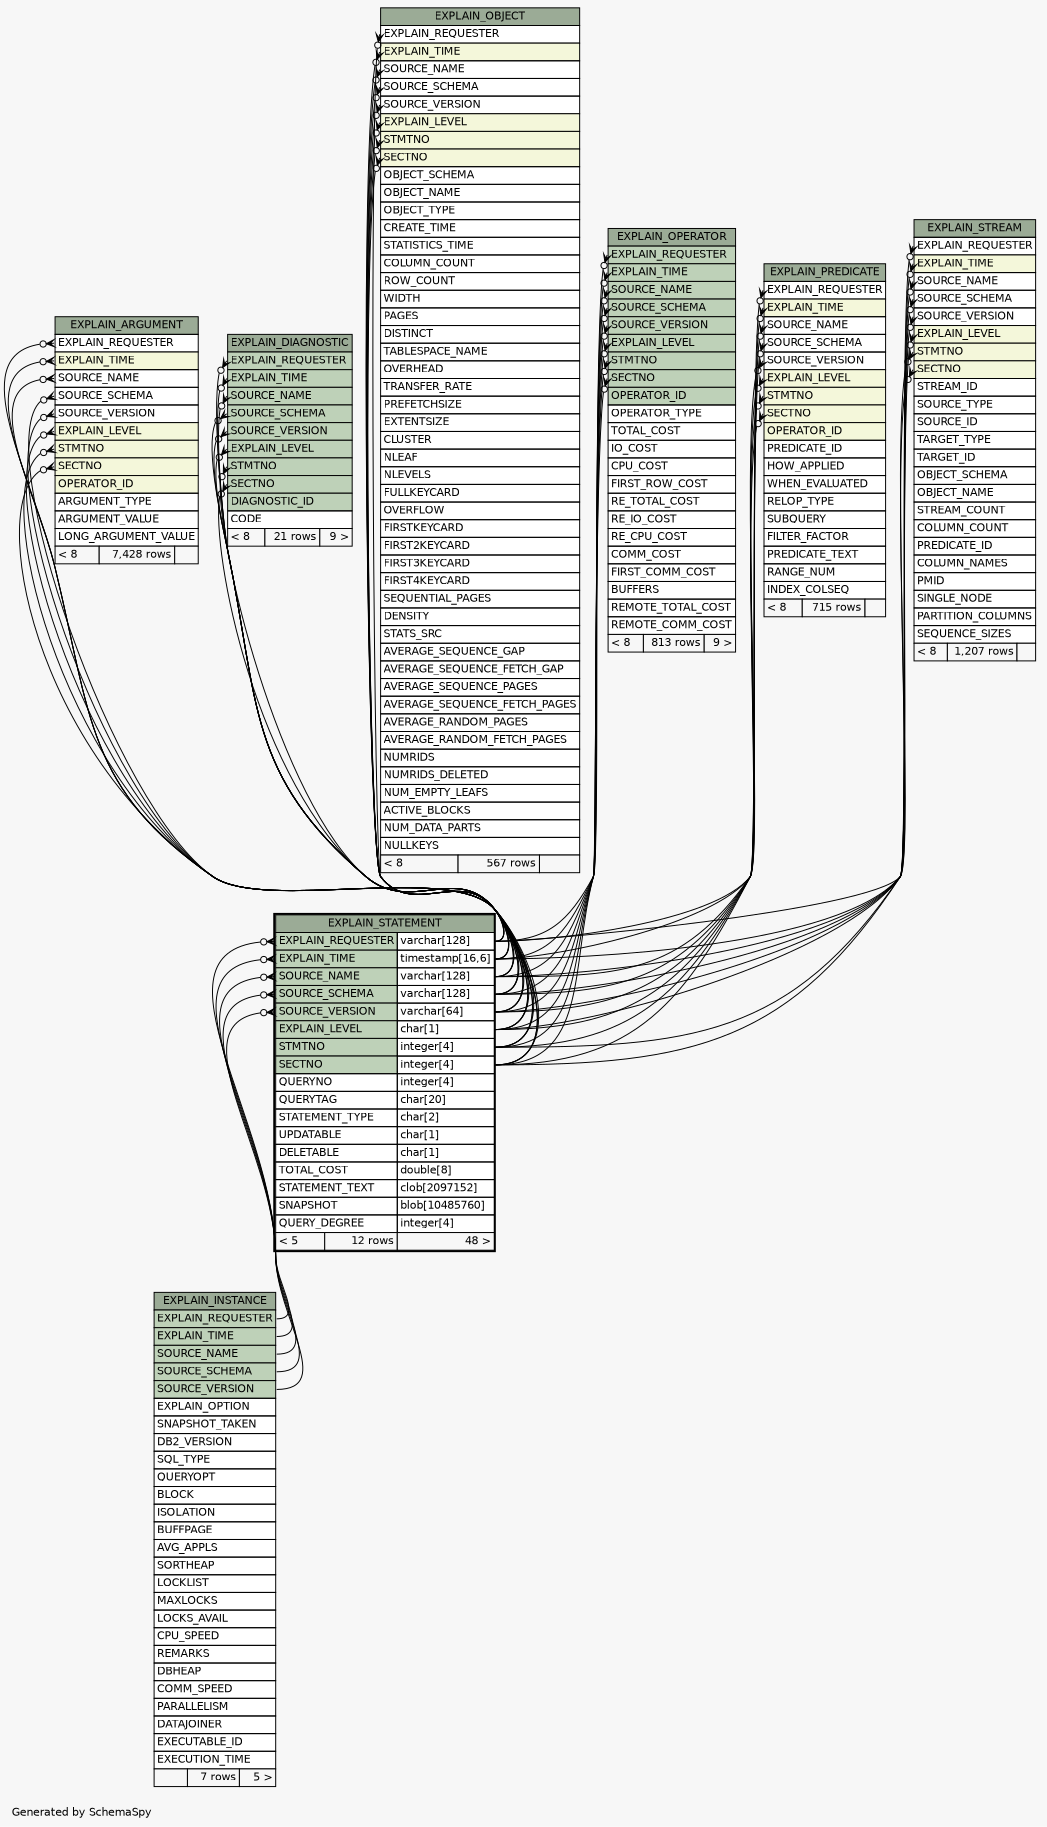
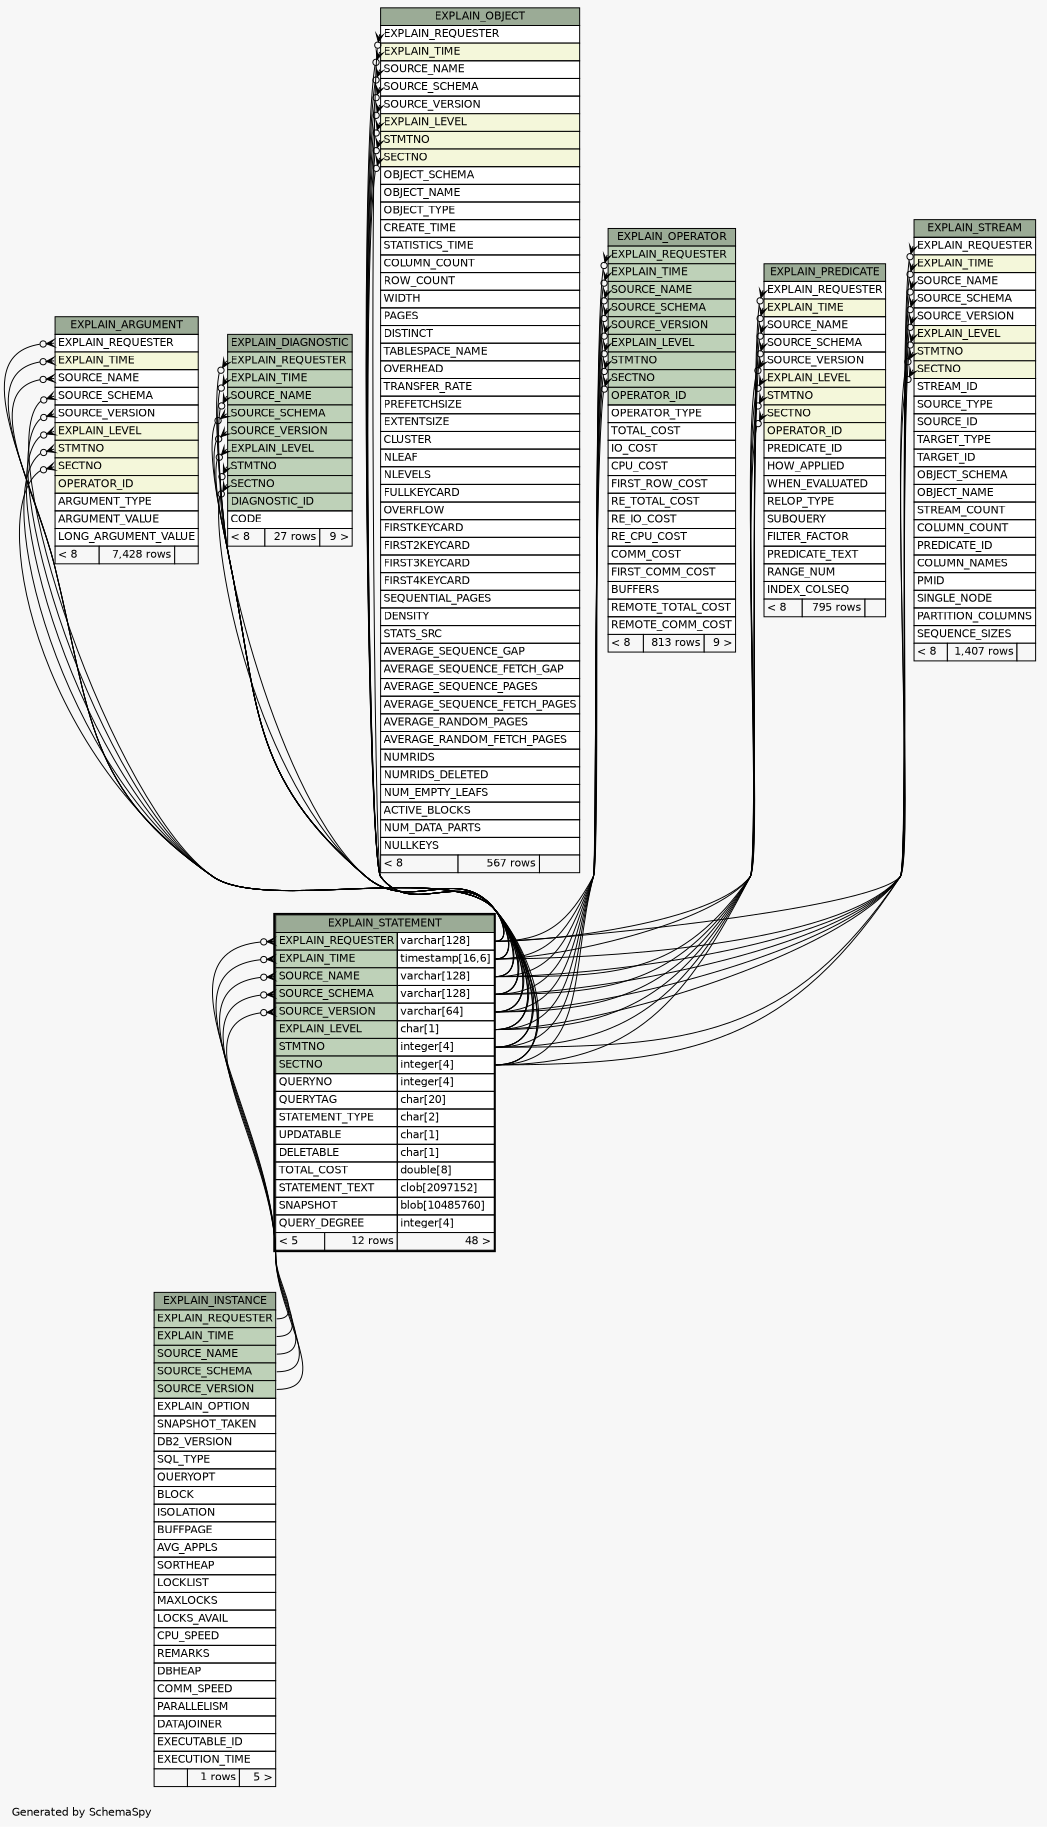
(295, 537) -> (295, 537)
(837, 607) -> (837, 607)
(984, 652) -> (984, 652)
(218, 1777) -> (218, 1777)
